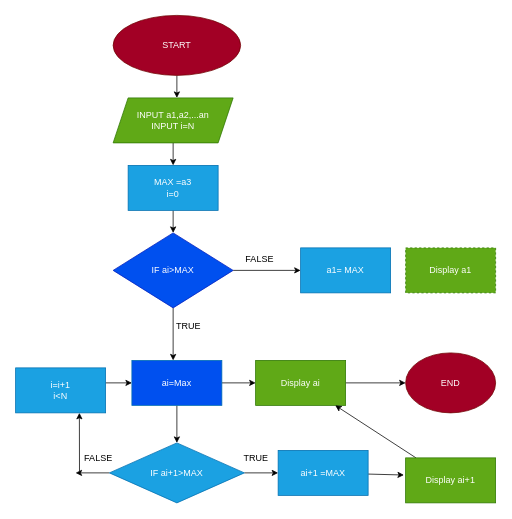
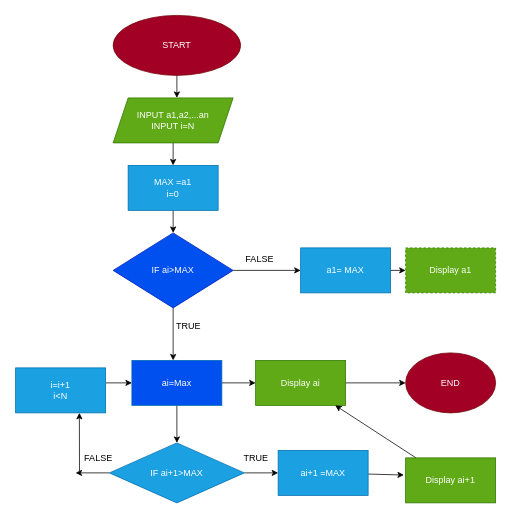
(173, 188) -> (173, 188)
none -> (395, 270)
